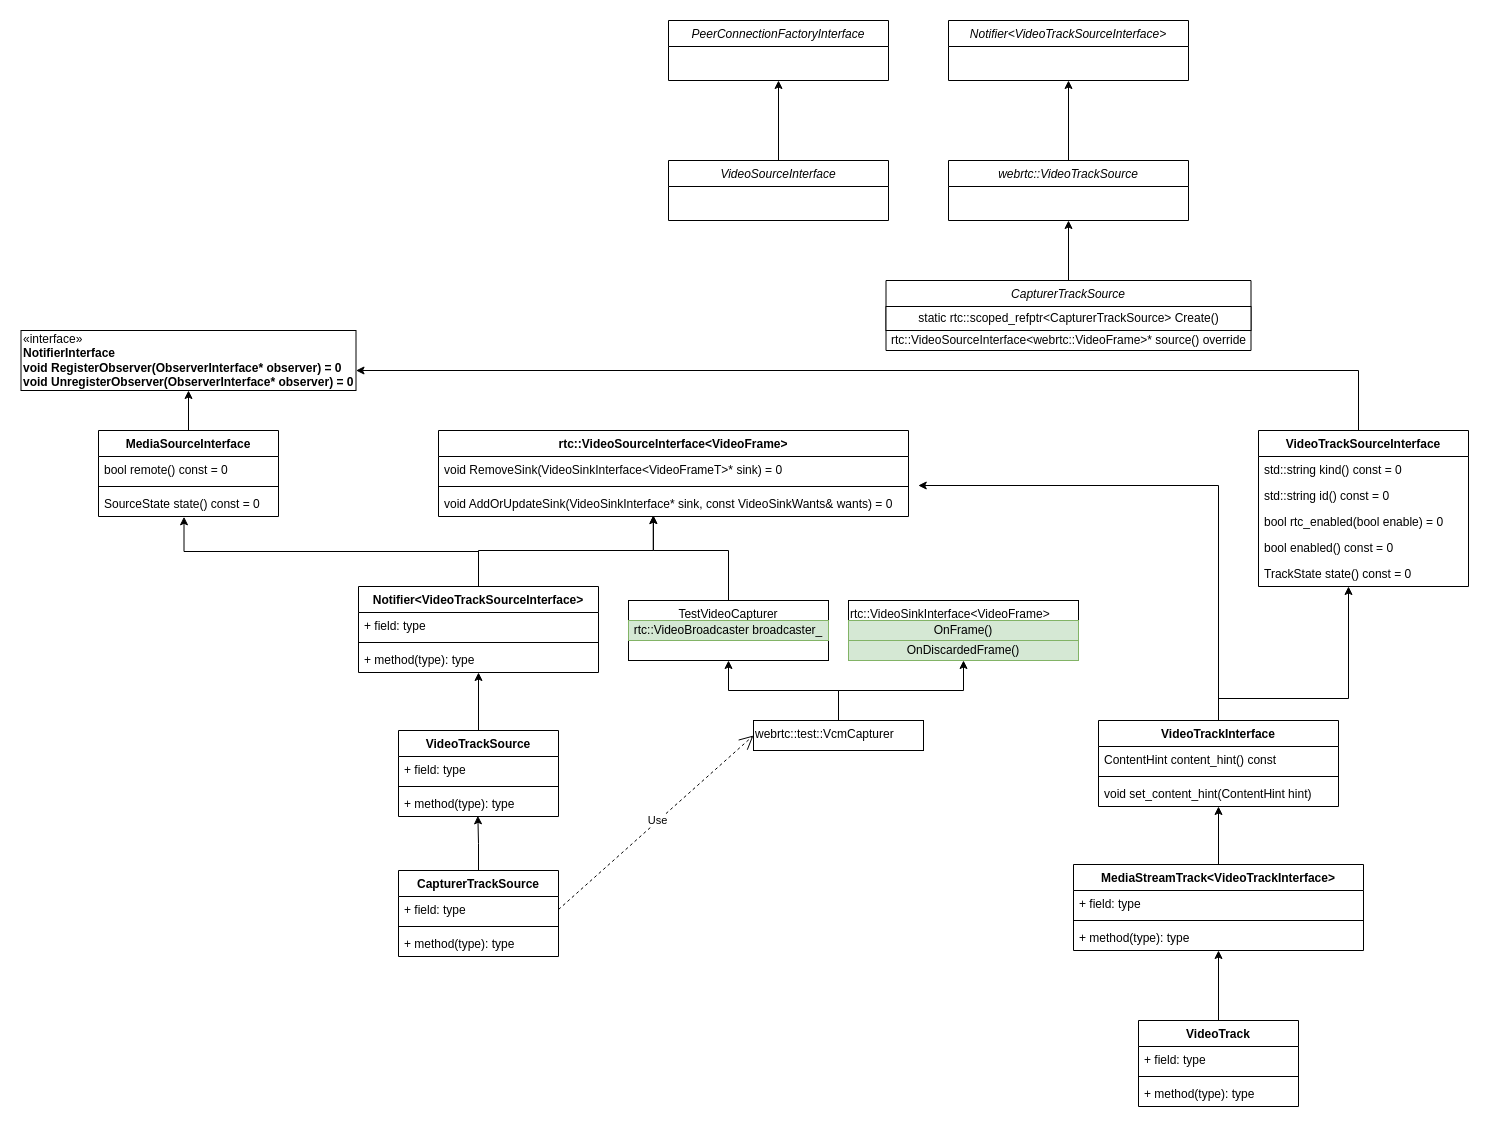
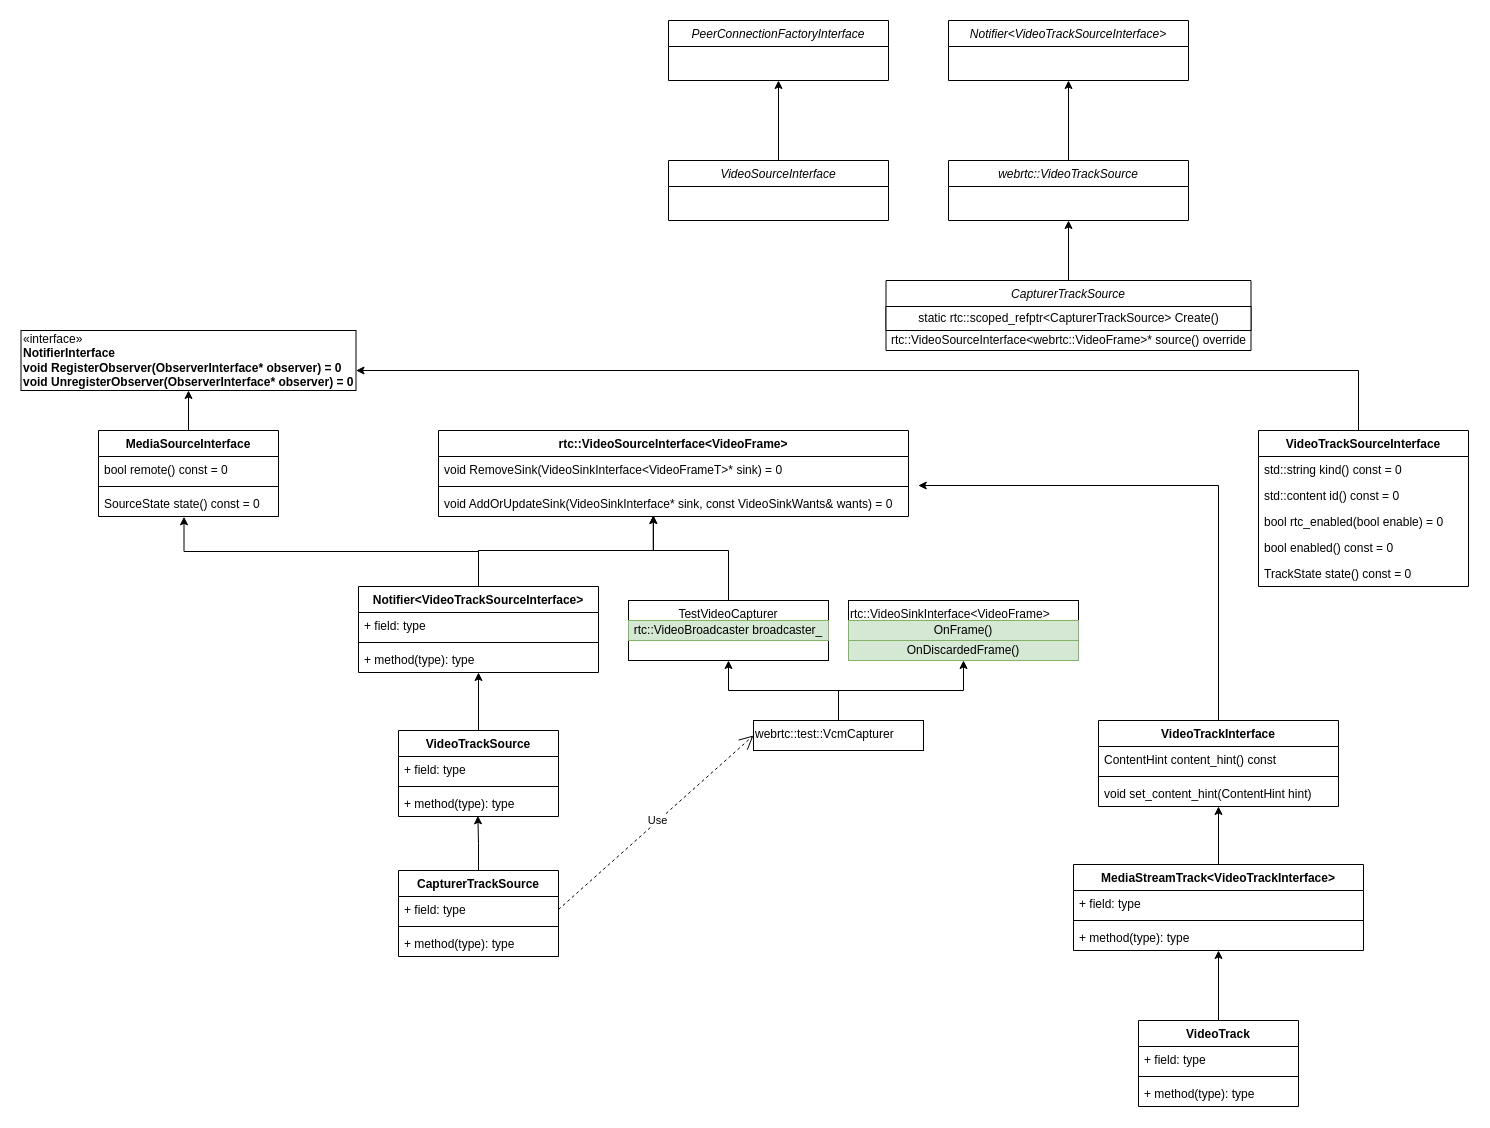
(1339, 496) -> (1344, 496)
(1337, 699) -> none
